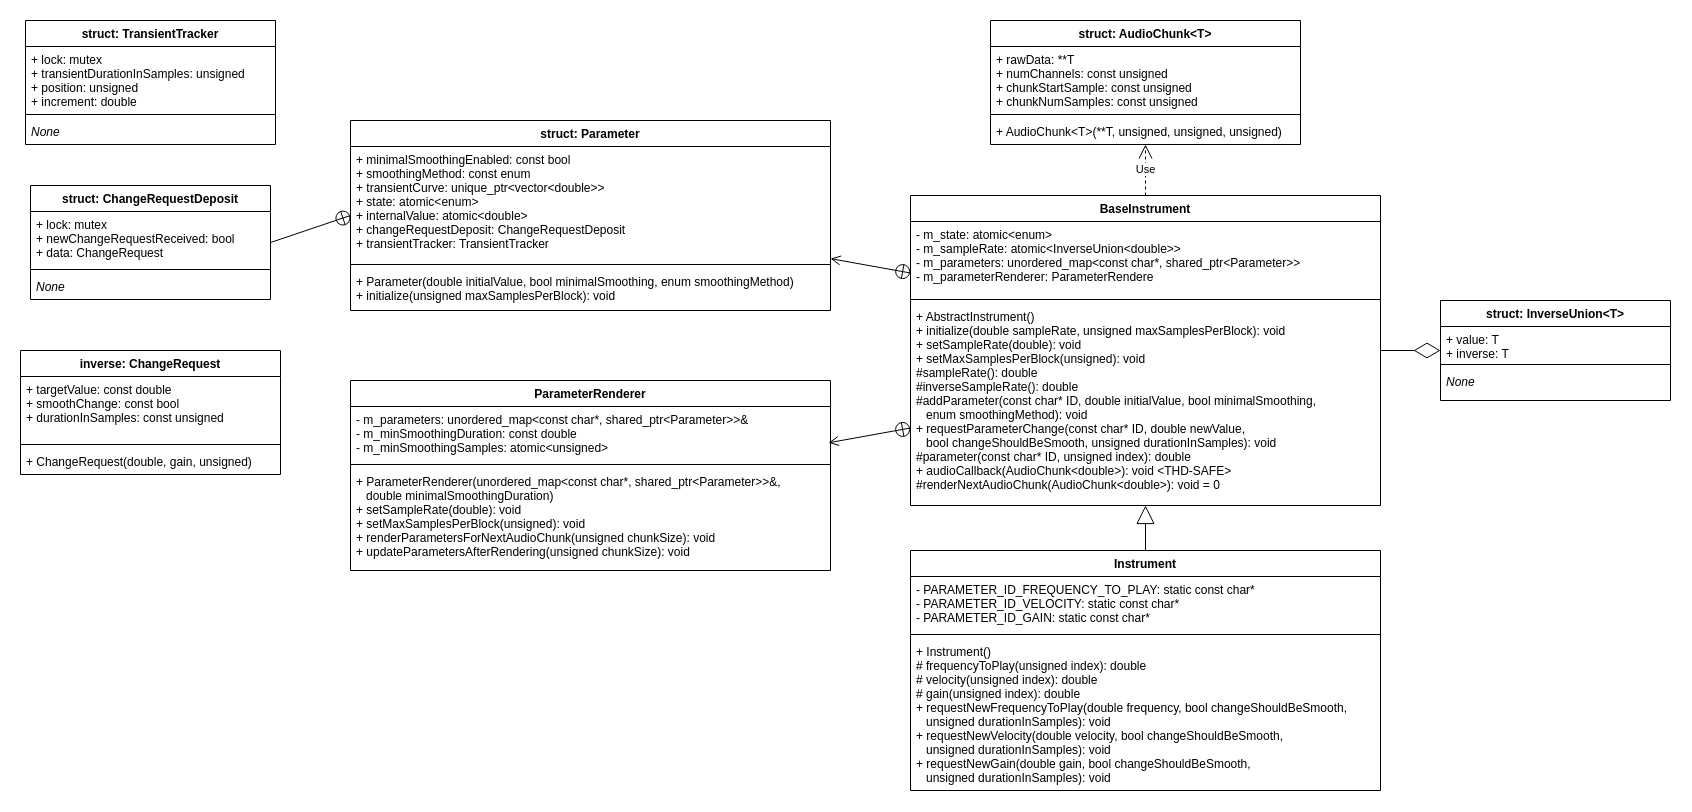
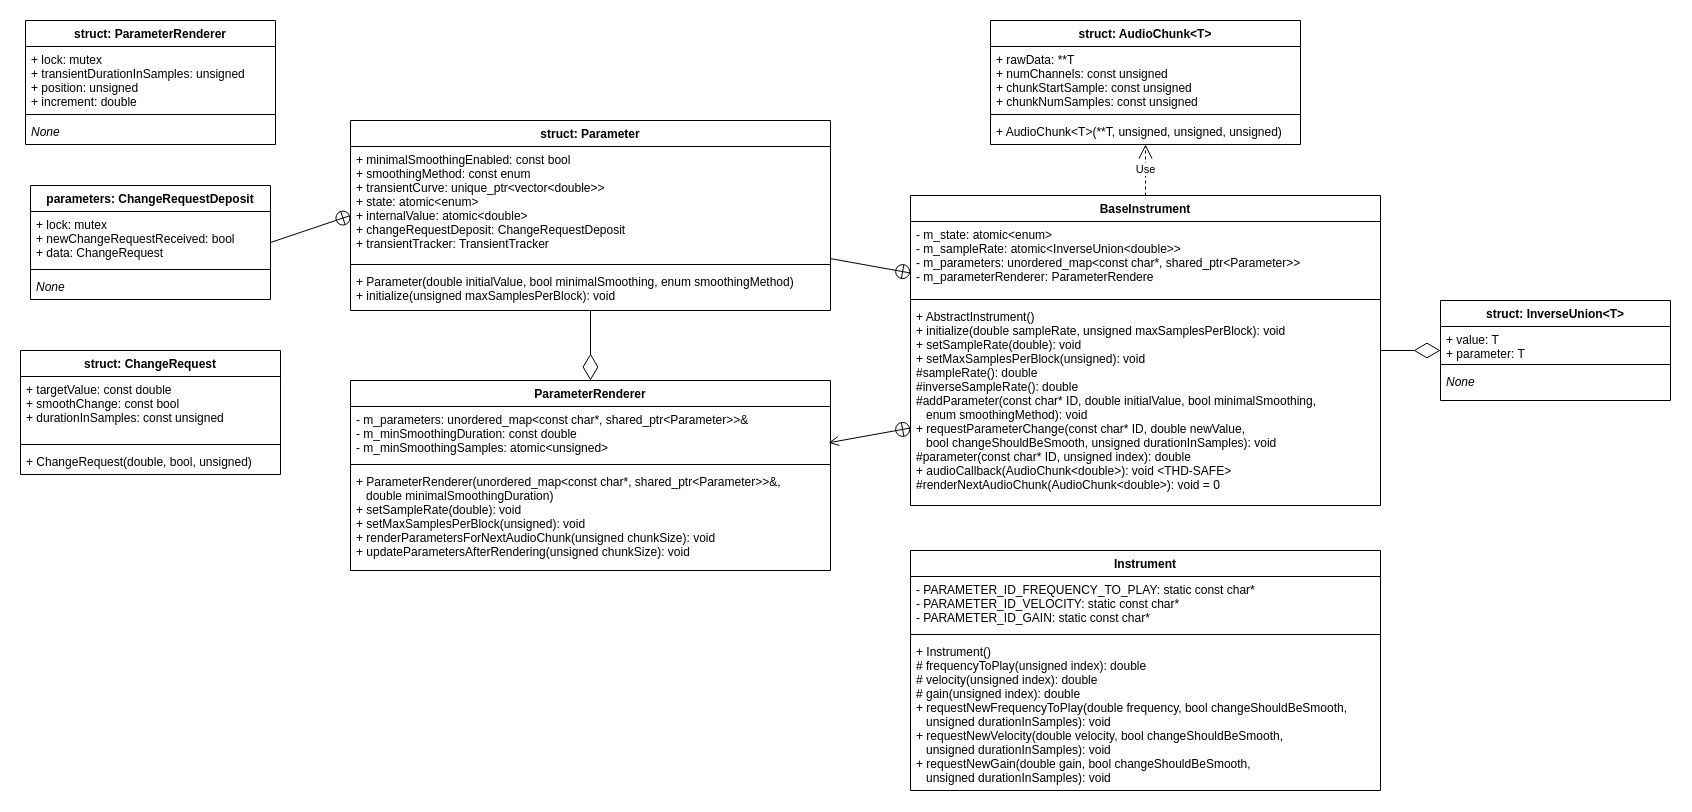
(150, 34) -> (150, 34)
(150, 199) -> (150, 199)
(836, 260) -> (835, 260)
none -> (591, 333)
(1473, 340) -> (1473, 340)
(150, 364) -> (150, 364)
(145, 462) -> (145, 462)
(1146, 537) -> none
